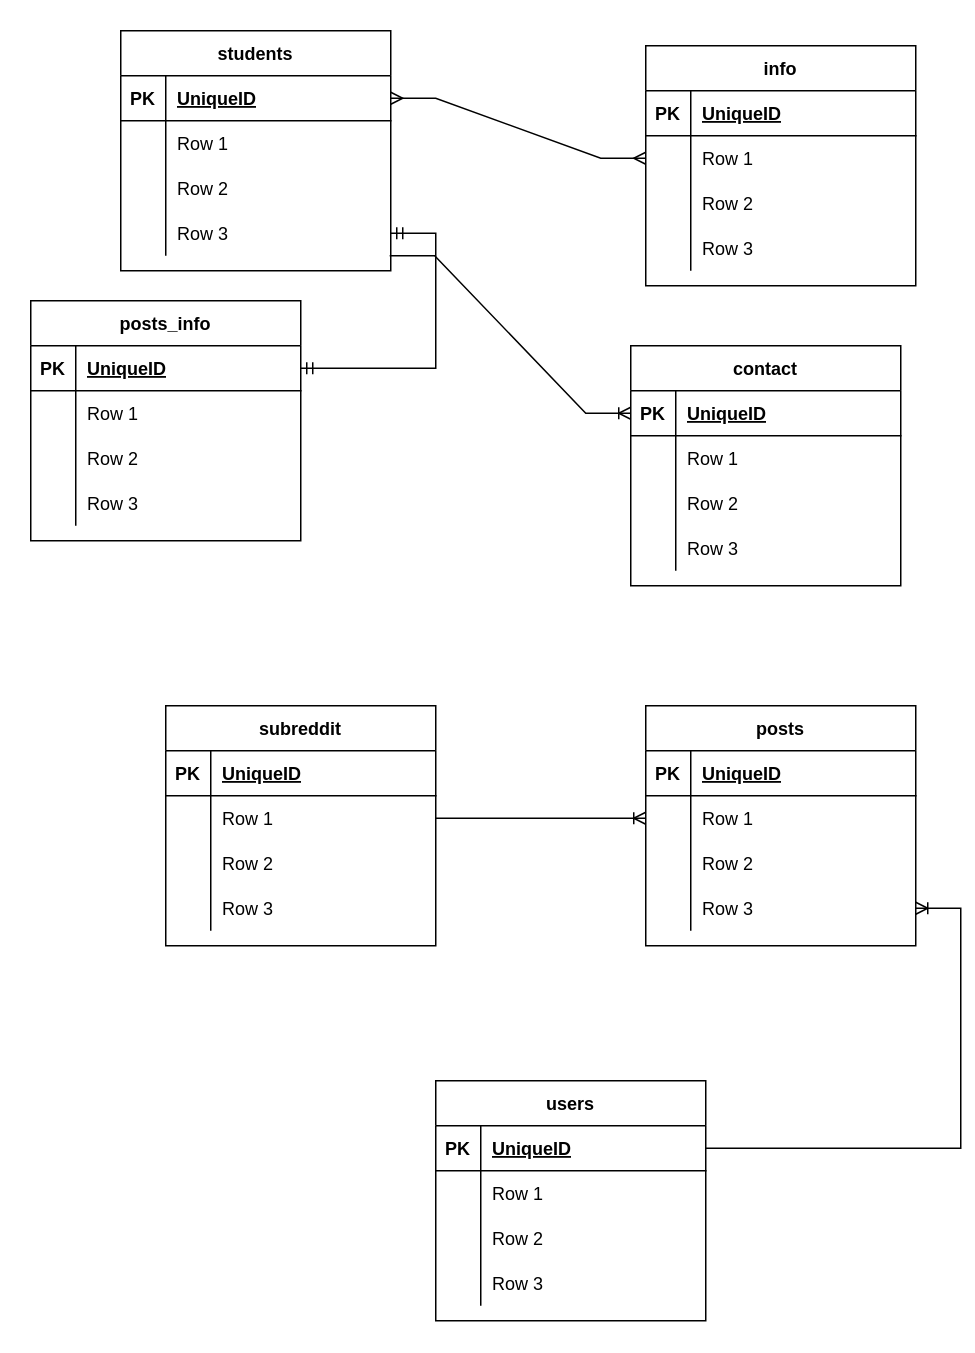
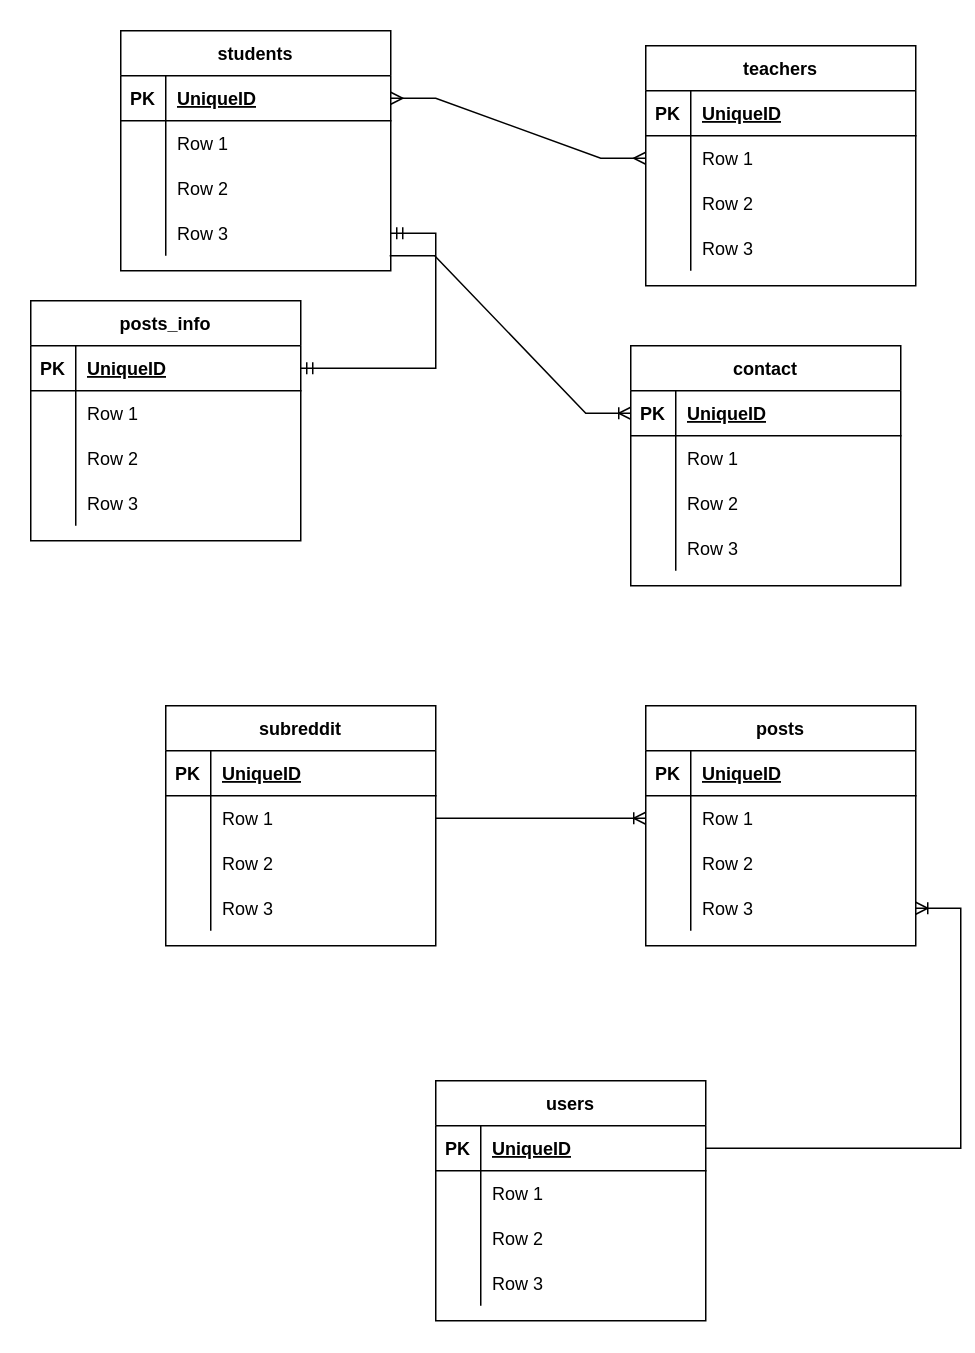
(780, 69) -> (780, 69)
